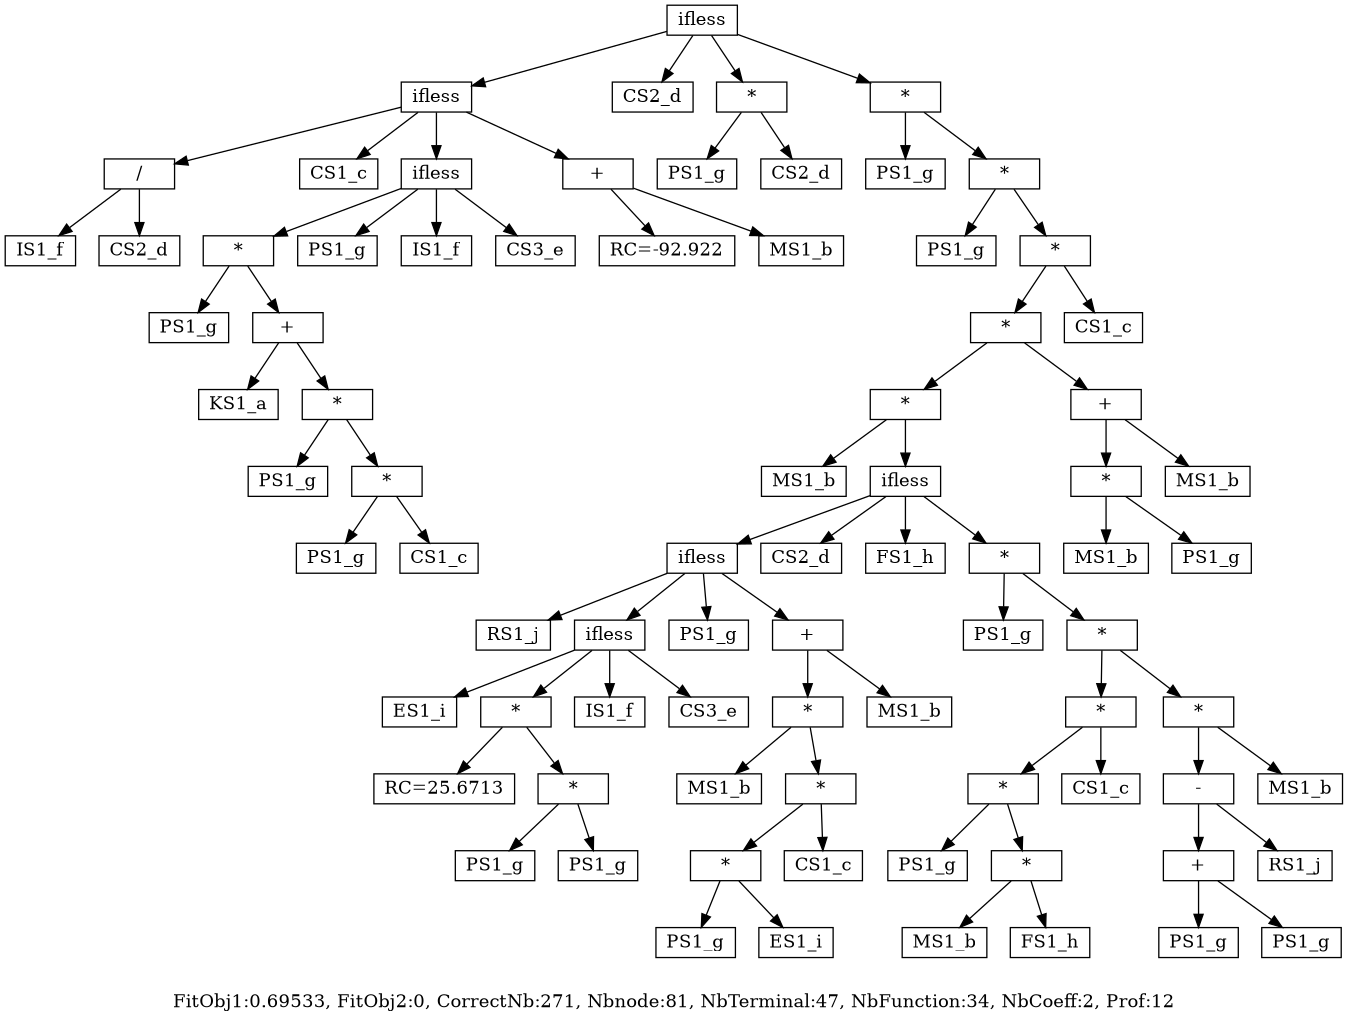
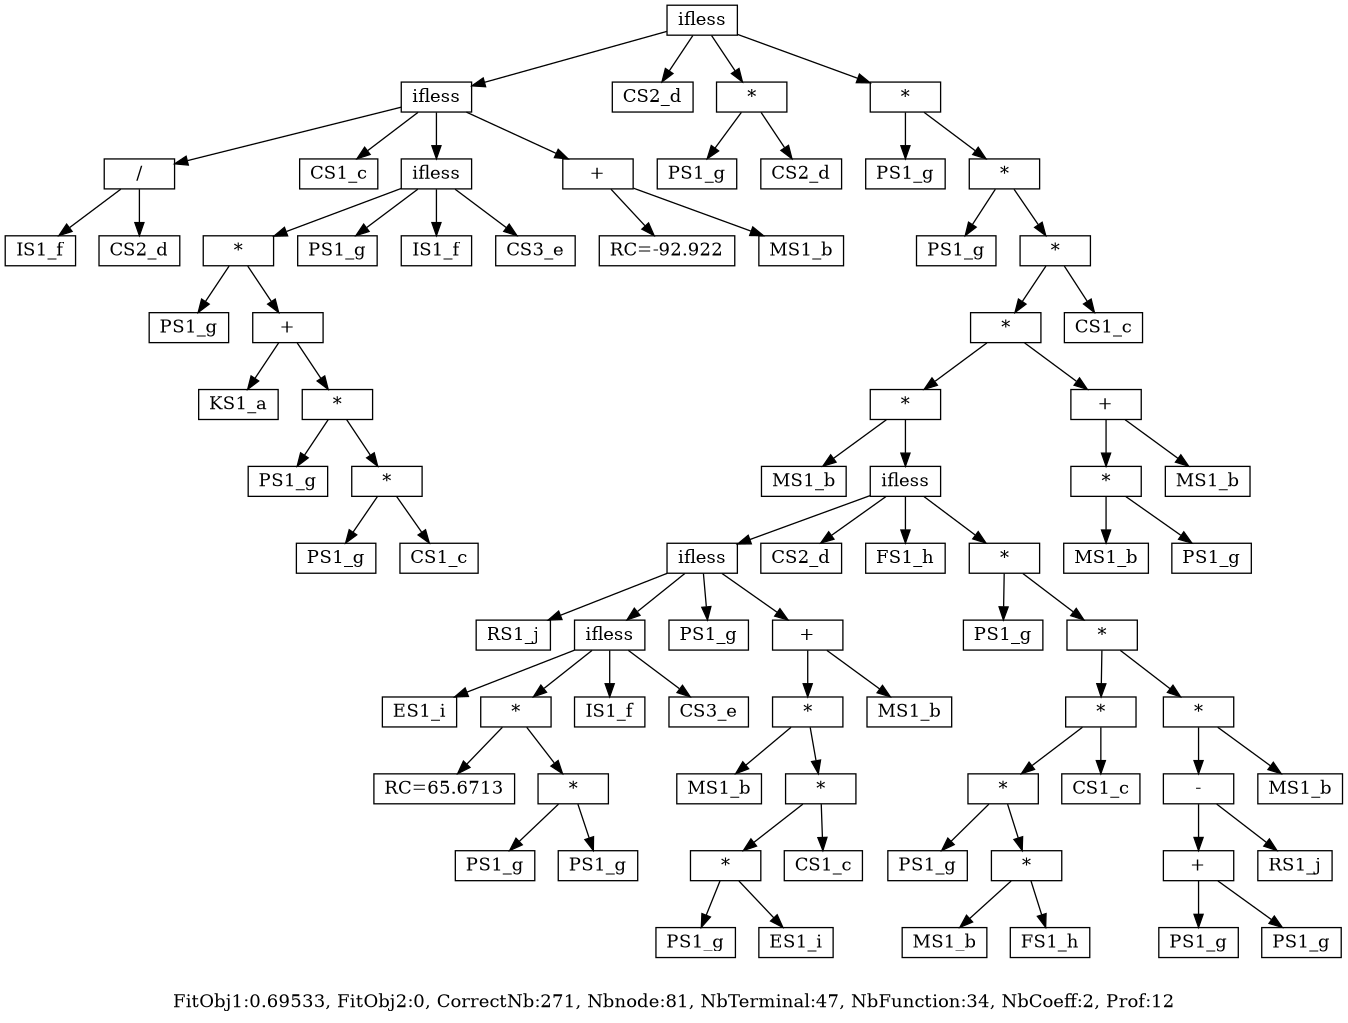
(444, 789) -> (444, 789)
